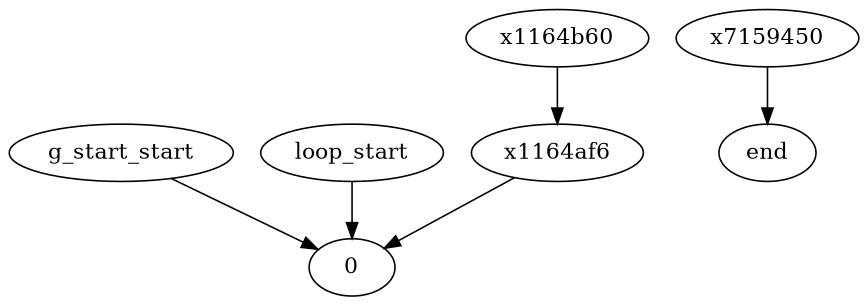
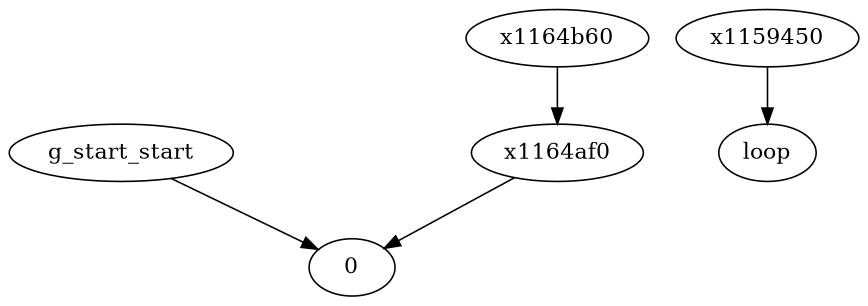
(767, 38) -> (767, 38)
(352, 153) -> none
(557, 153) -> (557, 153)
(767, 153) -> (767, 153)
